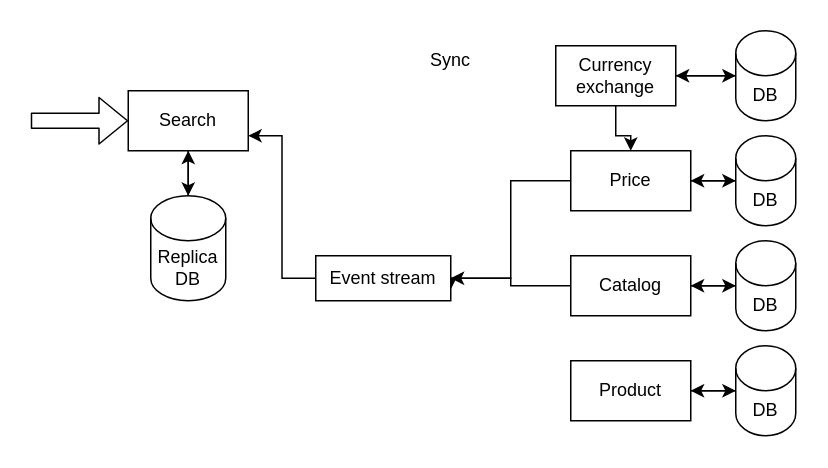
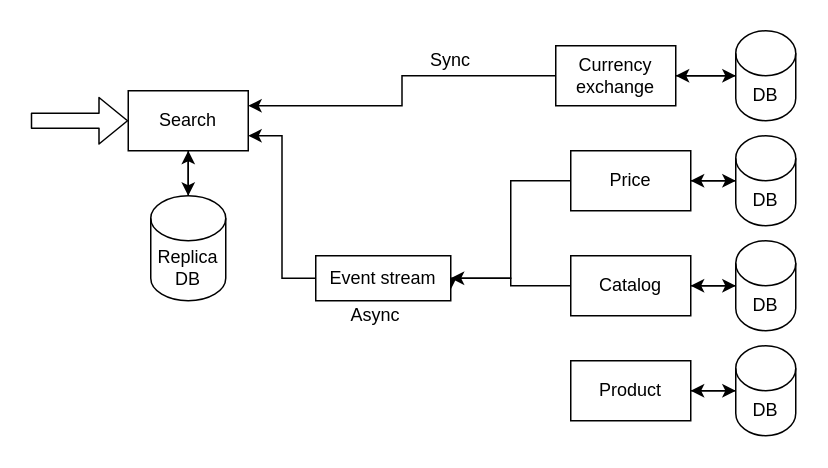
(616, 131) -> (402, 86)
none -> (376, 316)
